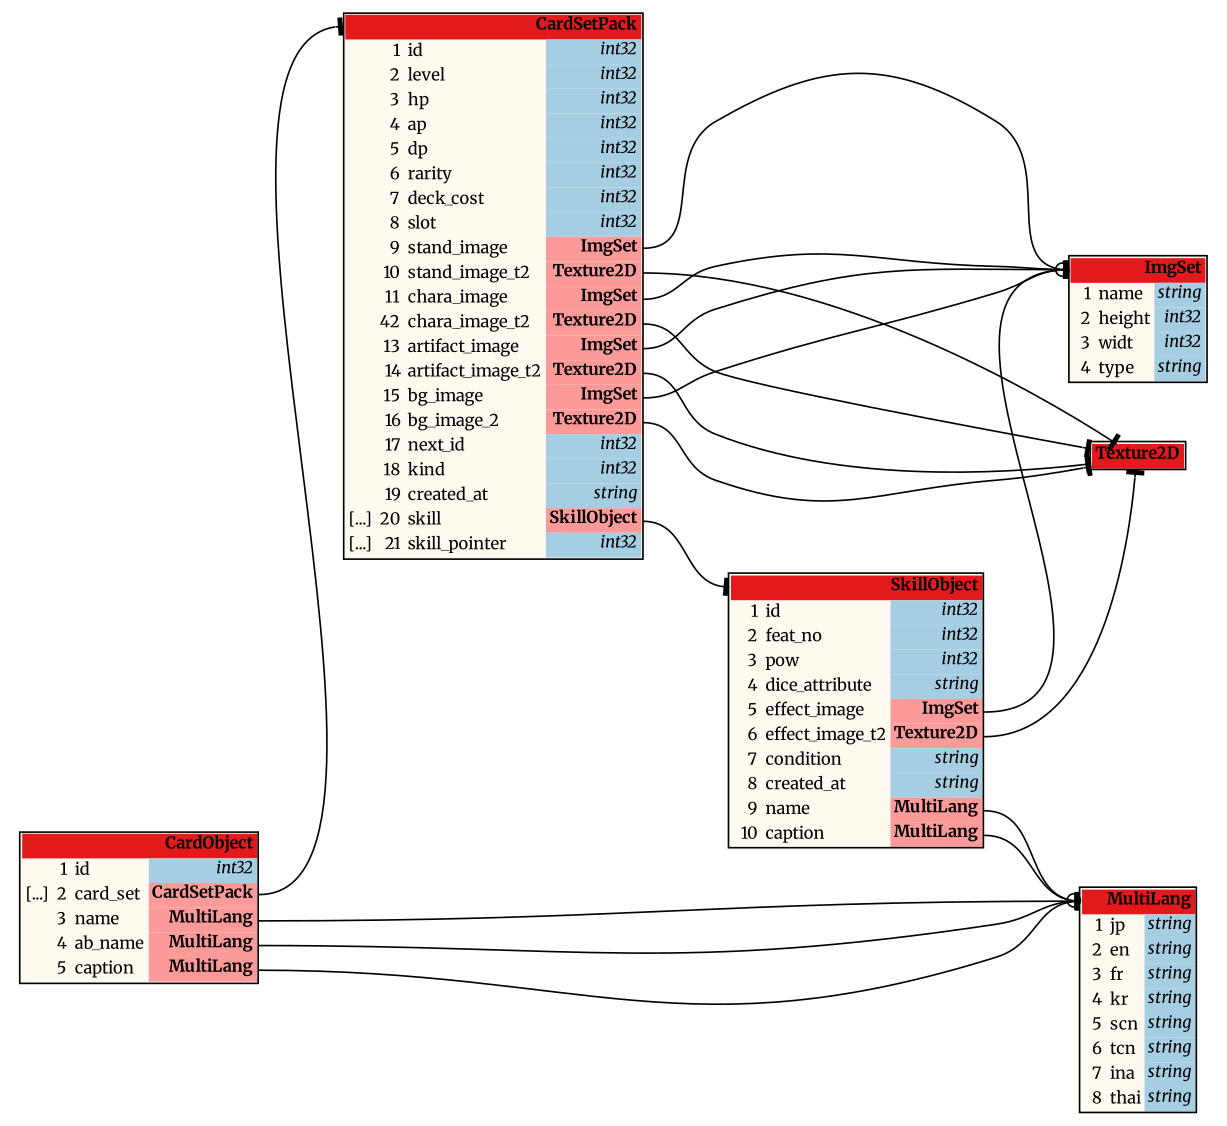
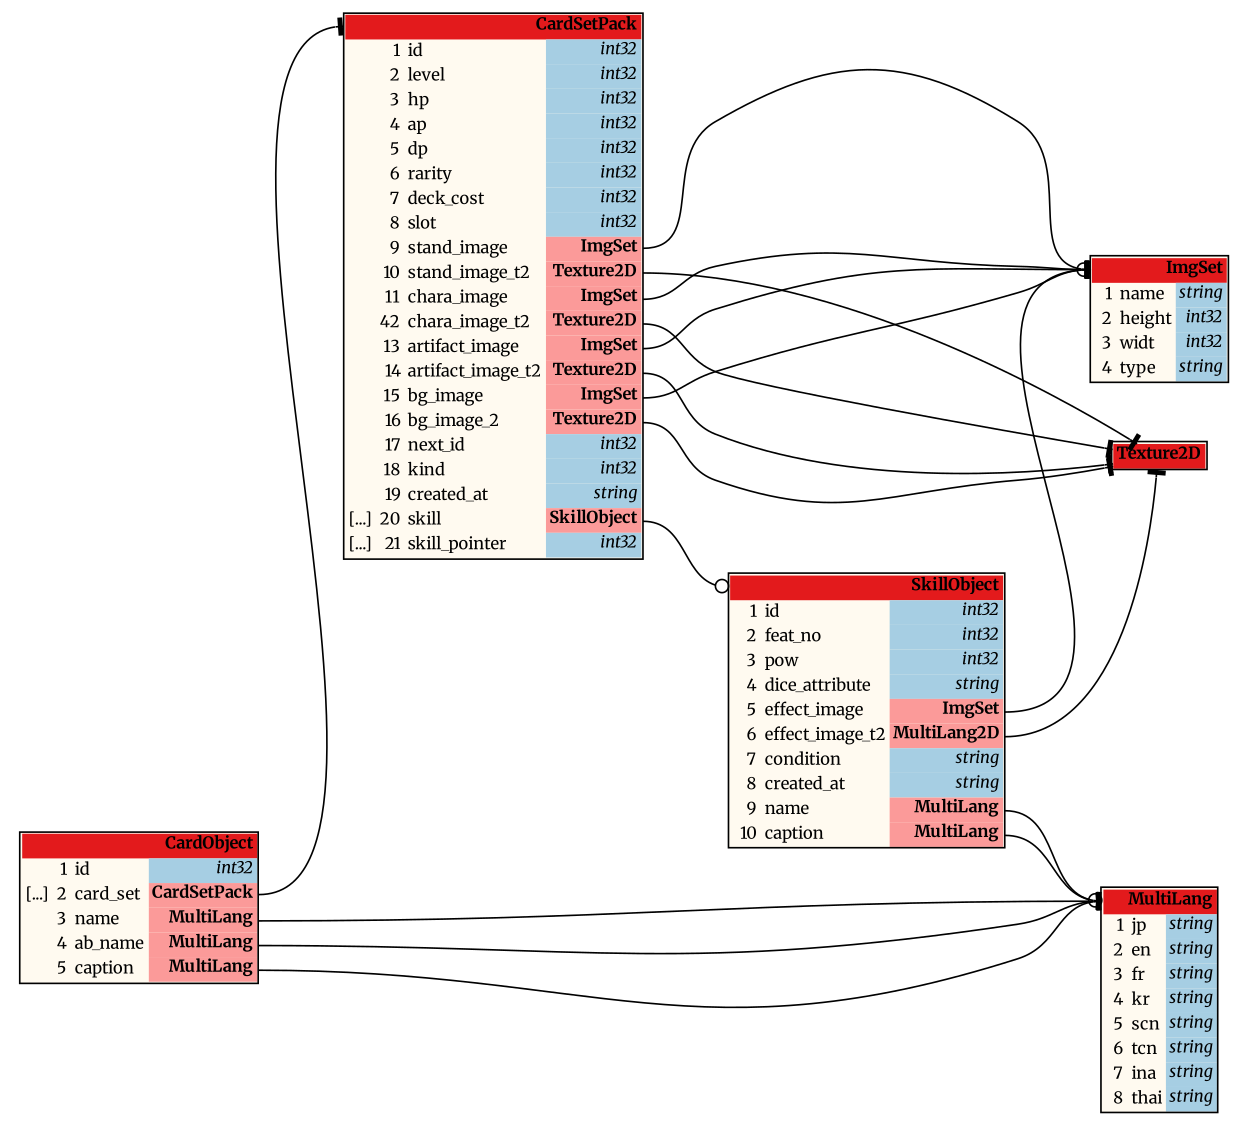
(684, 551) -> (682, 548)
(937, 733) -> (946, 733)
